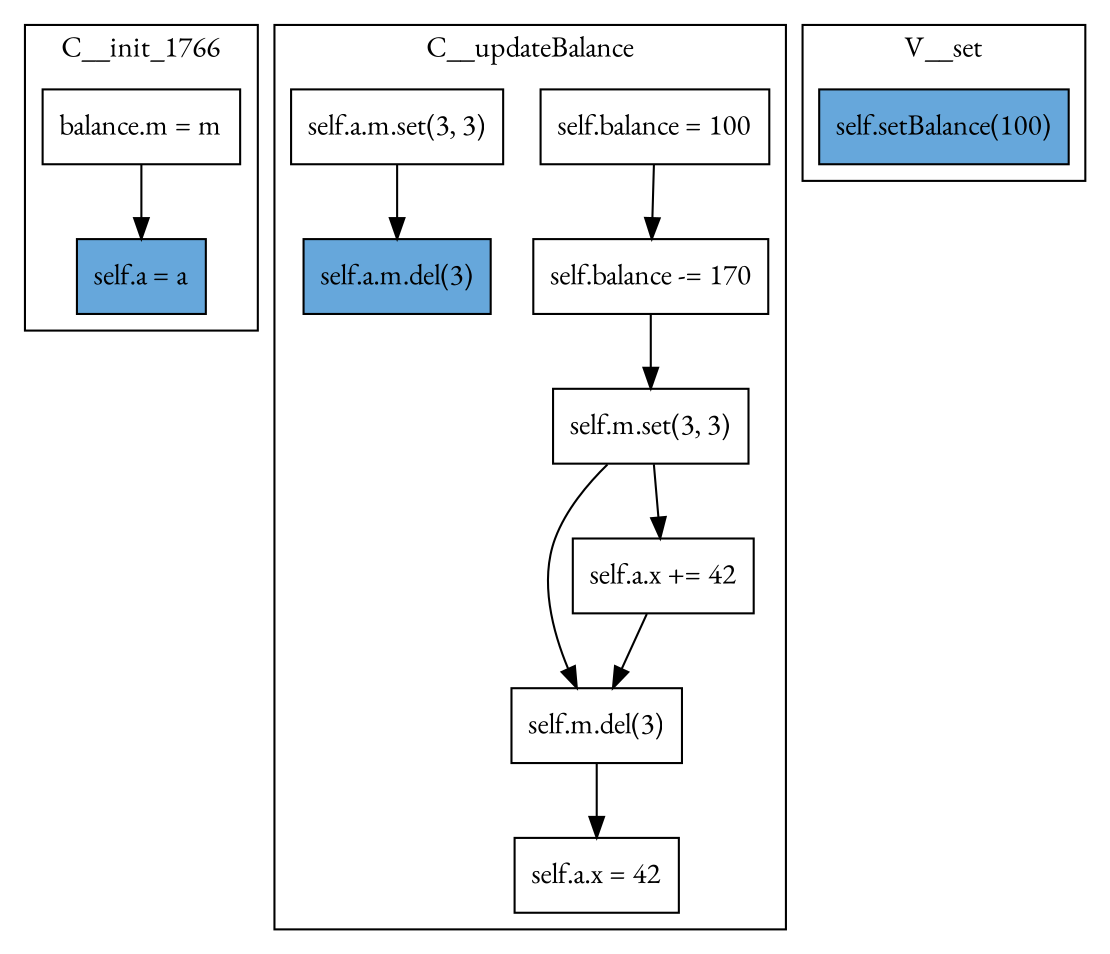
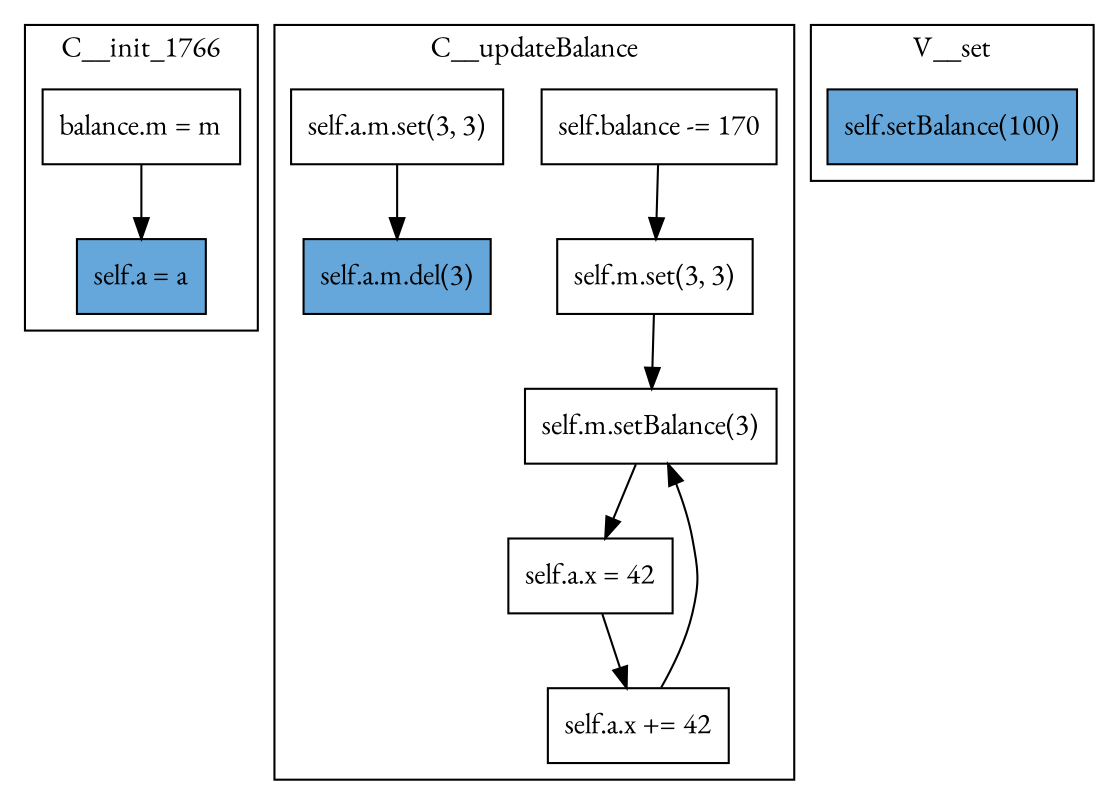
(655, 127) -> none
(656, 491) -> (611, 641)
(597, 726) -> (651, 426)
